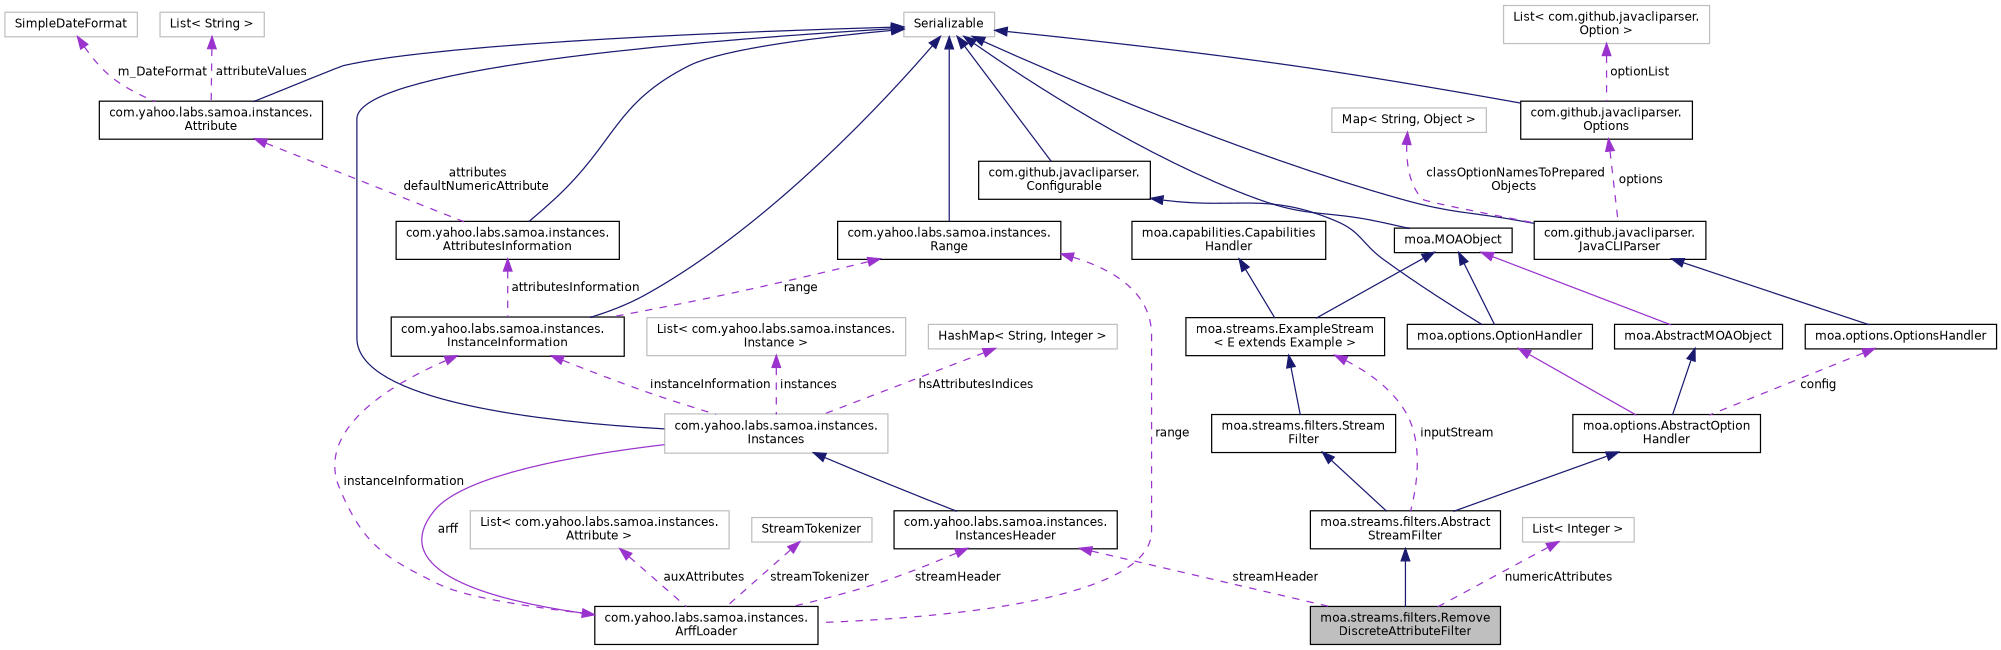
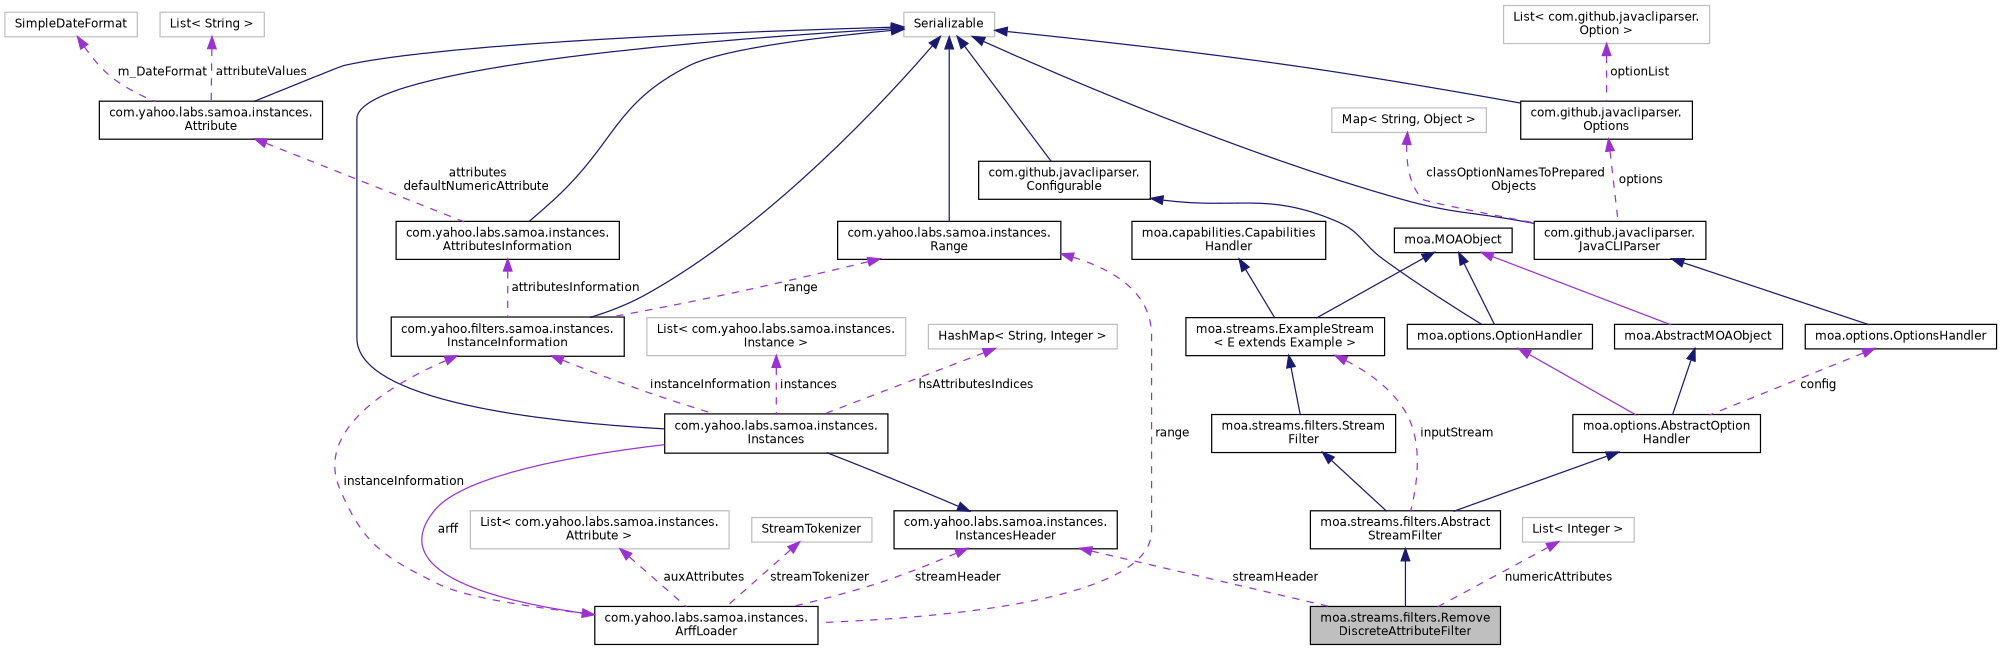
(1180, 166) -> none
(508, 337) -> (508, 337)
(776, 434) -> (776, 434)
(891, 485) -> (893, 479)
